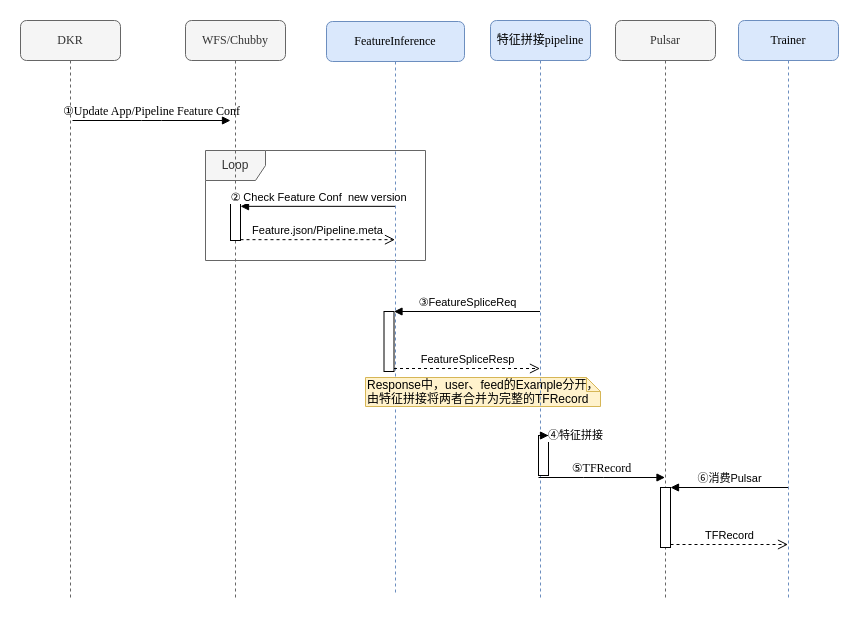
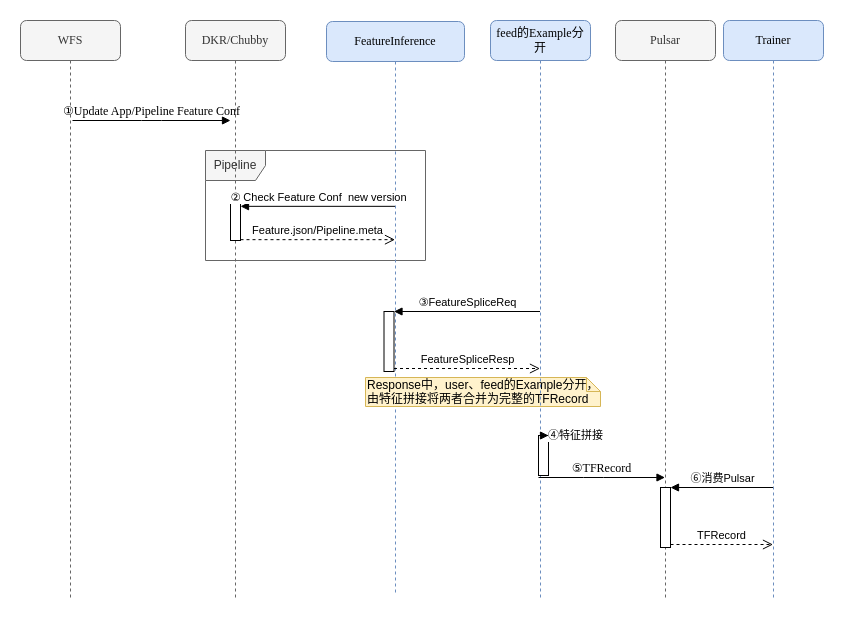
(71, 41) -> (71, 41)
(236, 41) -> (236, 41)
(541, 41) -> (541, 41)
(236, 166) -> (236, 166)
(789, 311) -> (774, 311)
